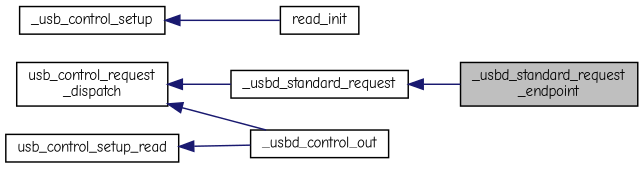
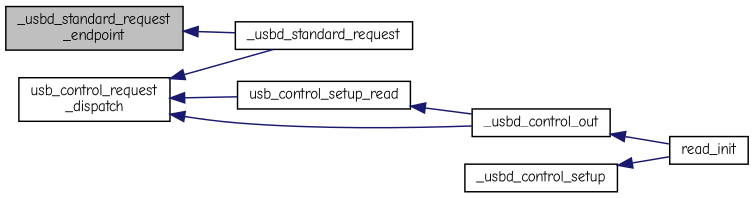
(92, 20) -> (541, 178)
(442, 84) -> (217, 32)
none -> (211, 97)
none -> (647, 140)
